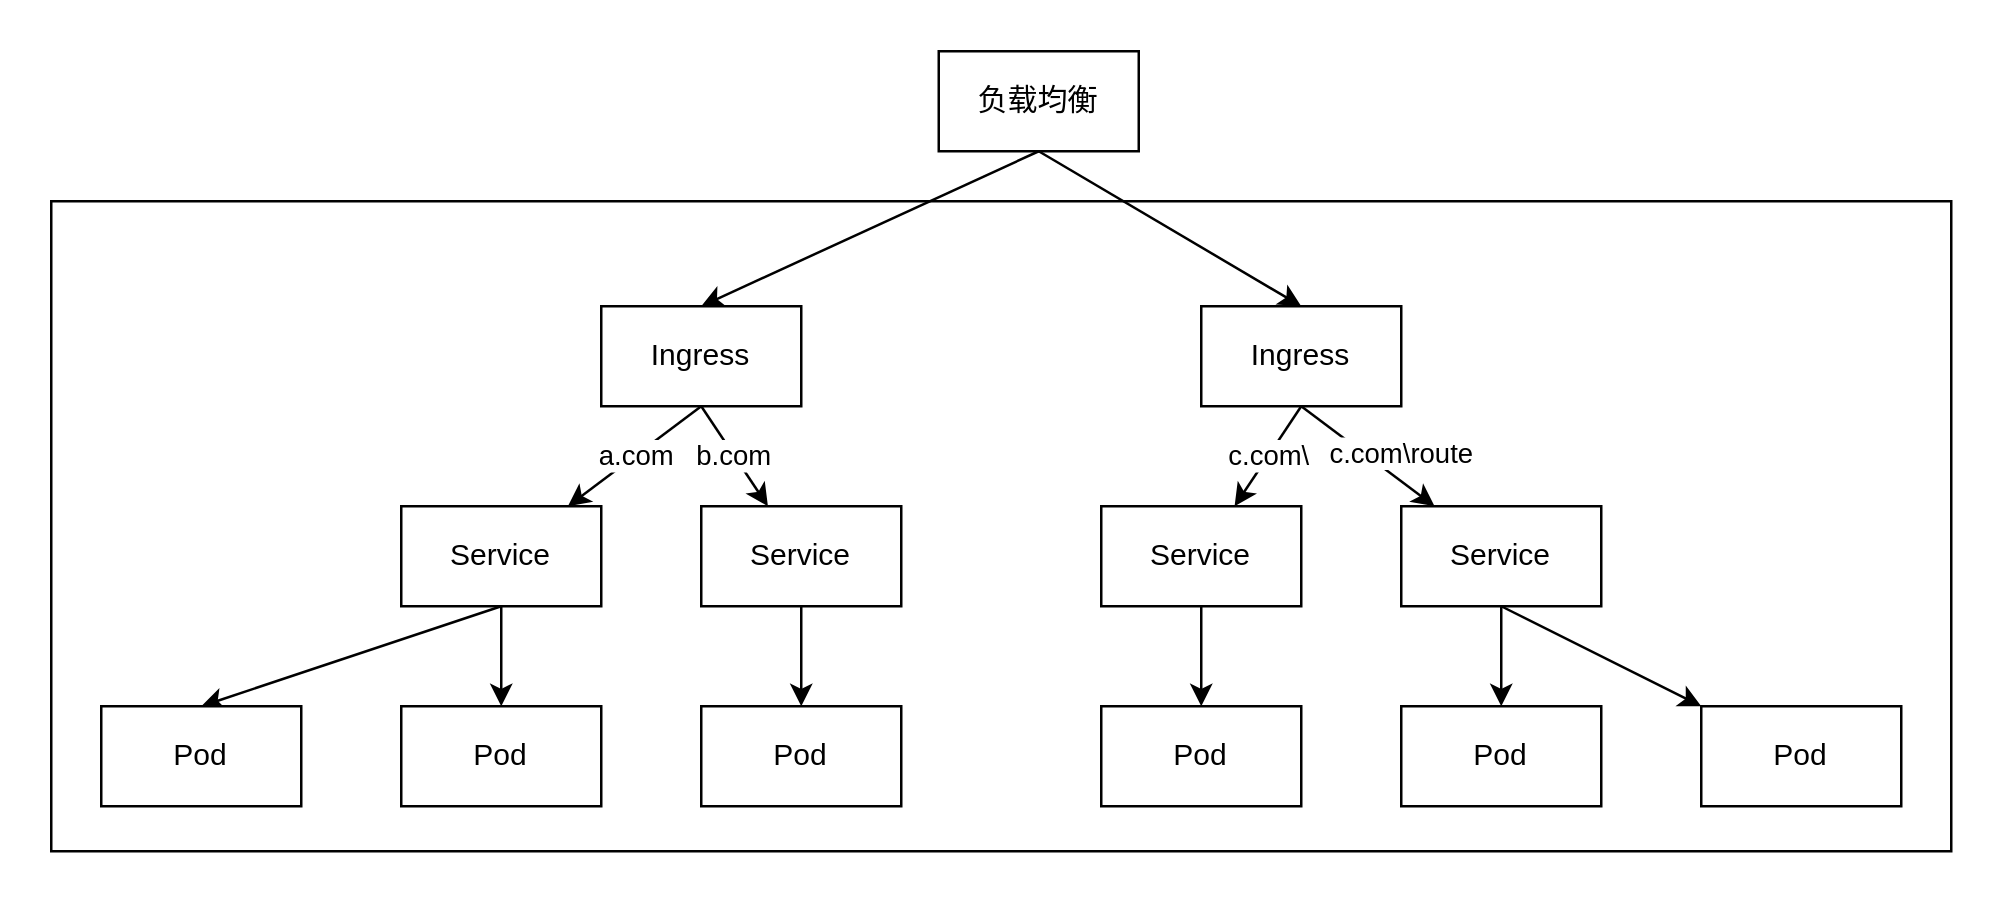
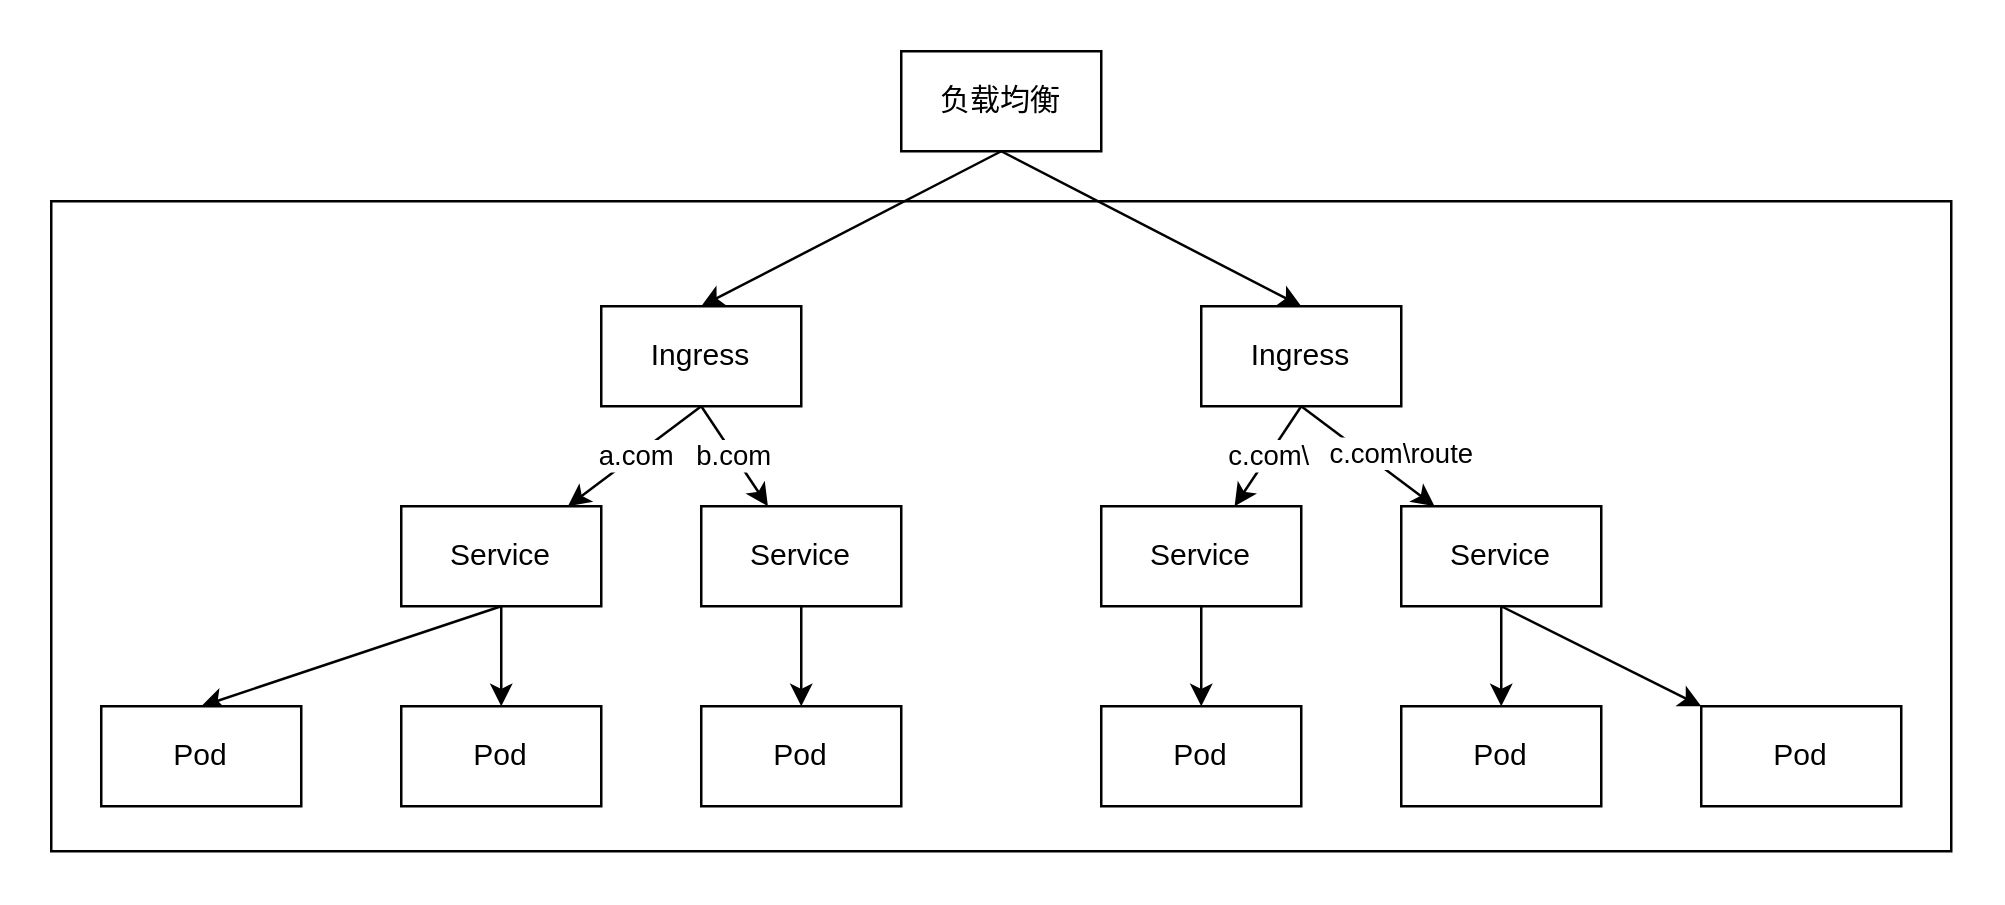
(1039, 101) -> (1001, 101)
